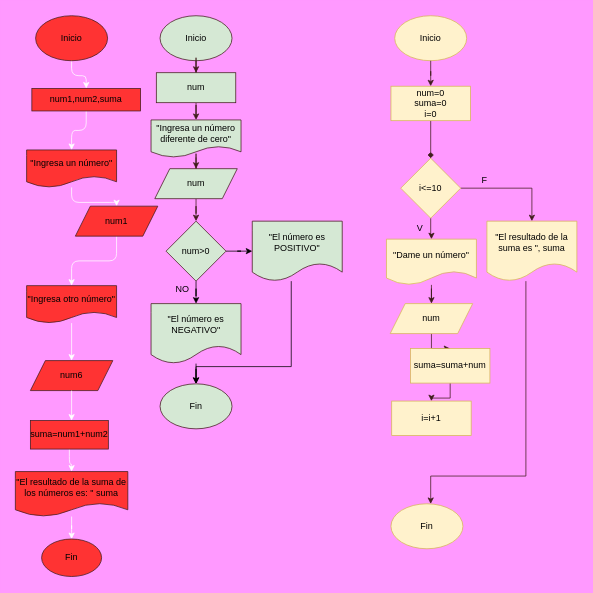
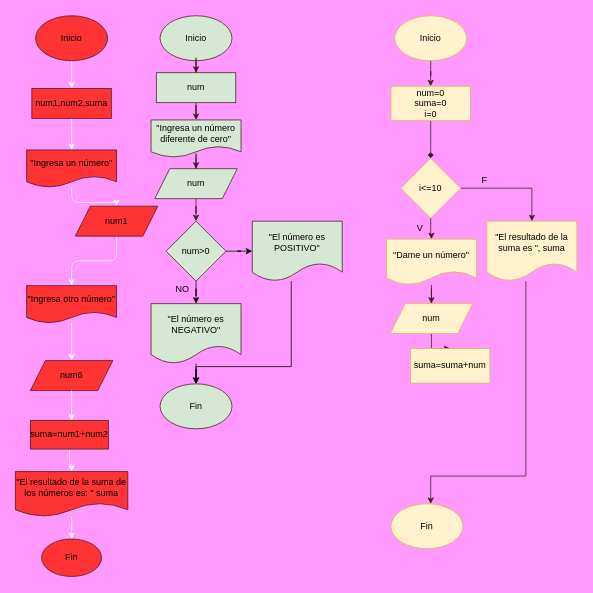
(86, 99) -> (72, 103)
(450, 391) -> none
(432, 418) -> none
